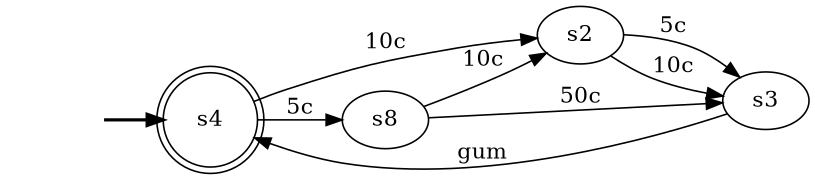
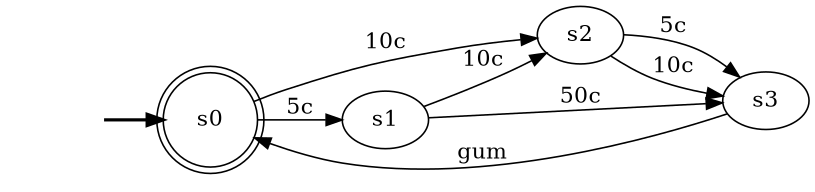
(210, 120) -> (210, 120)
(385, 120) -> (385, 120)
